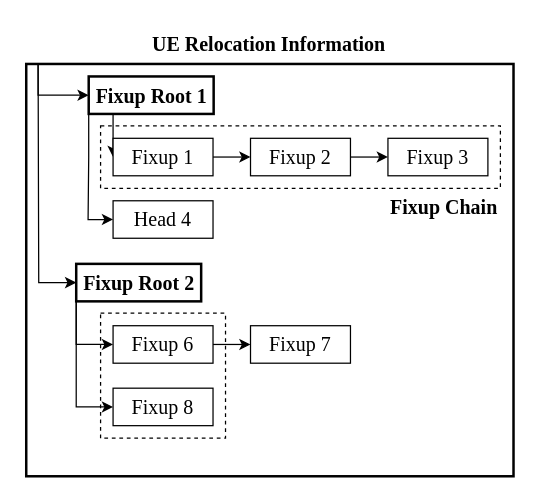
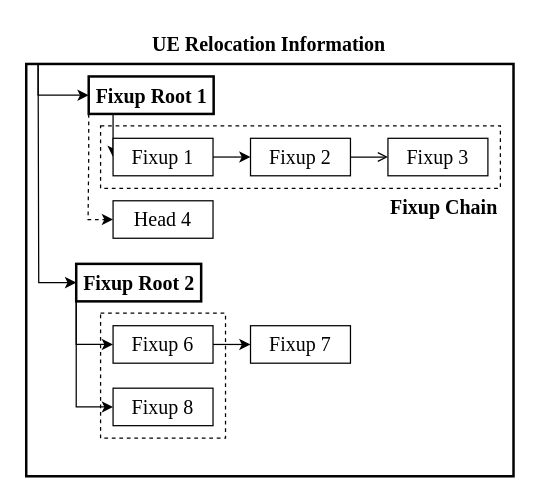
(378, 157) -> (379, 157)
(89, 175) -> (89, 175)
